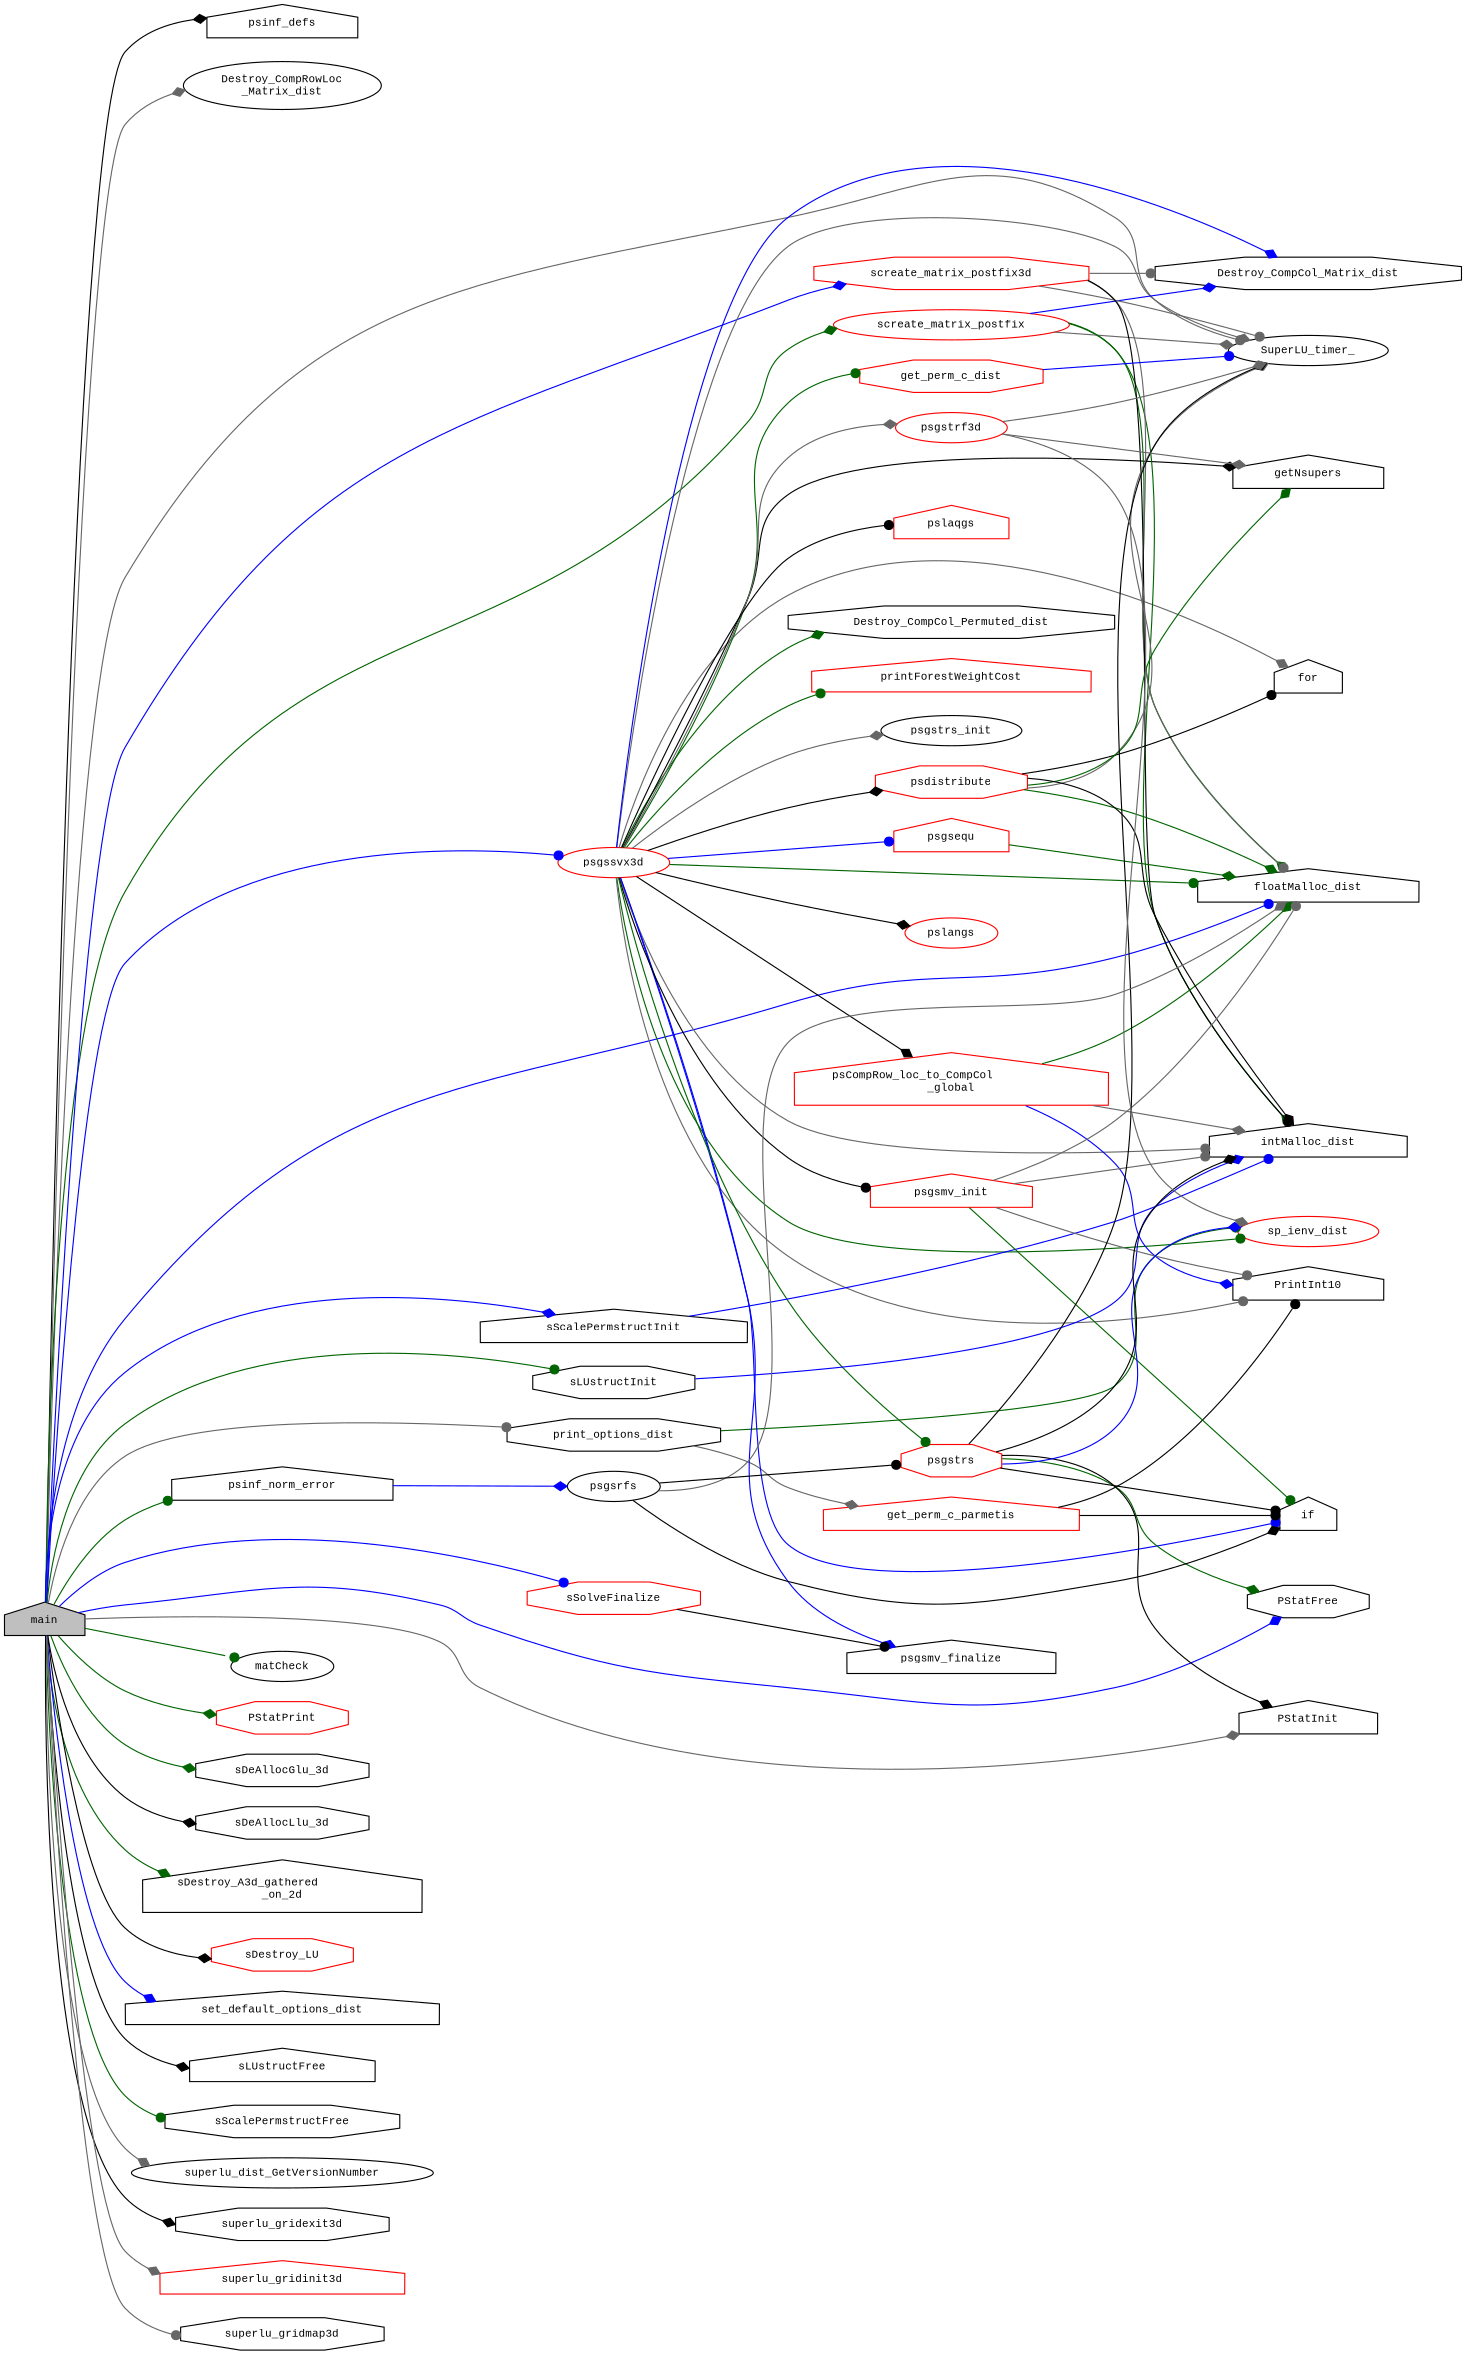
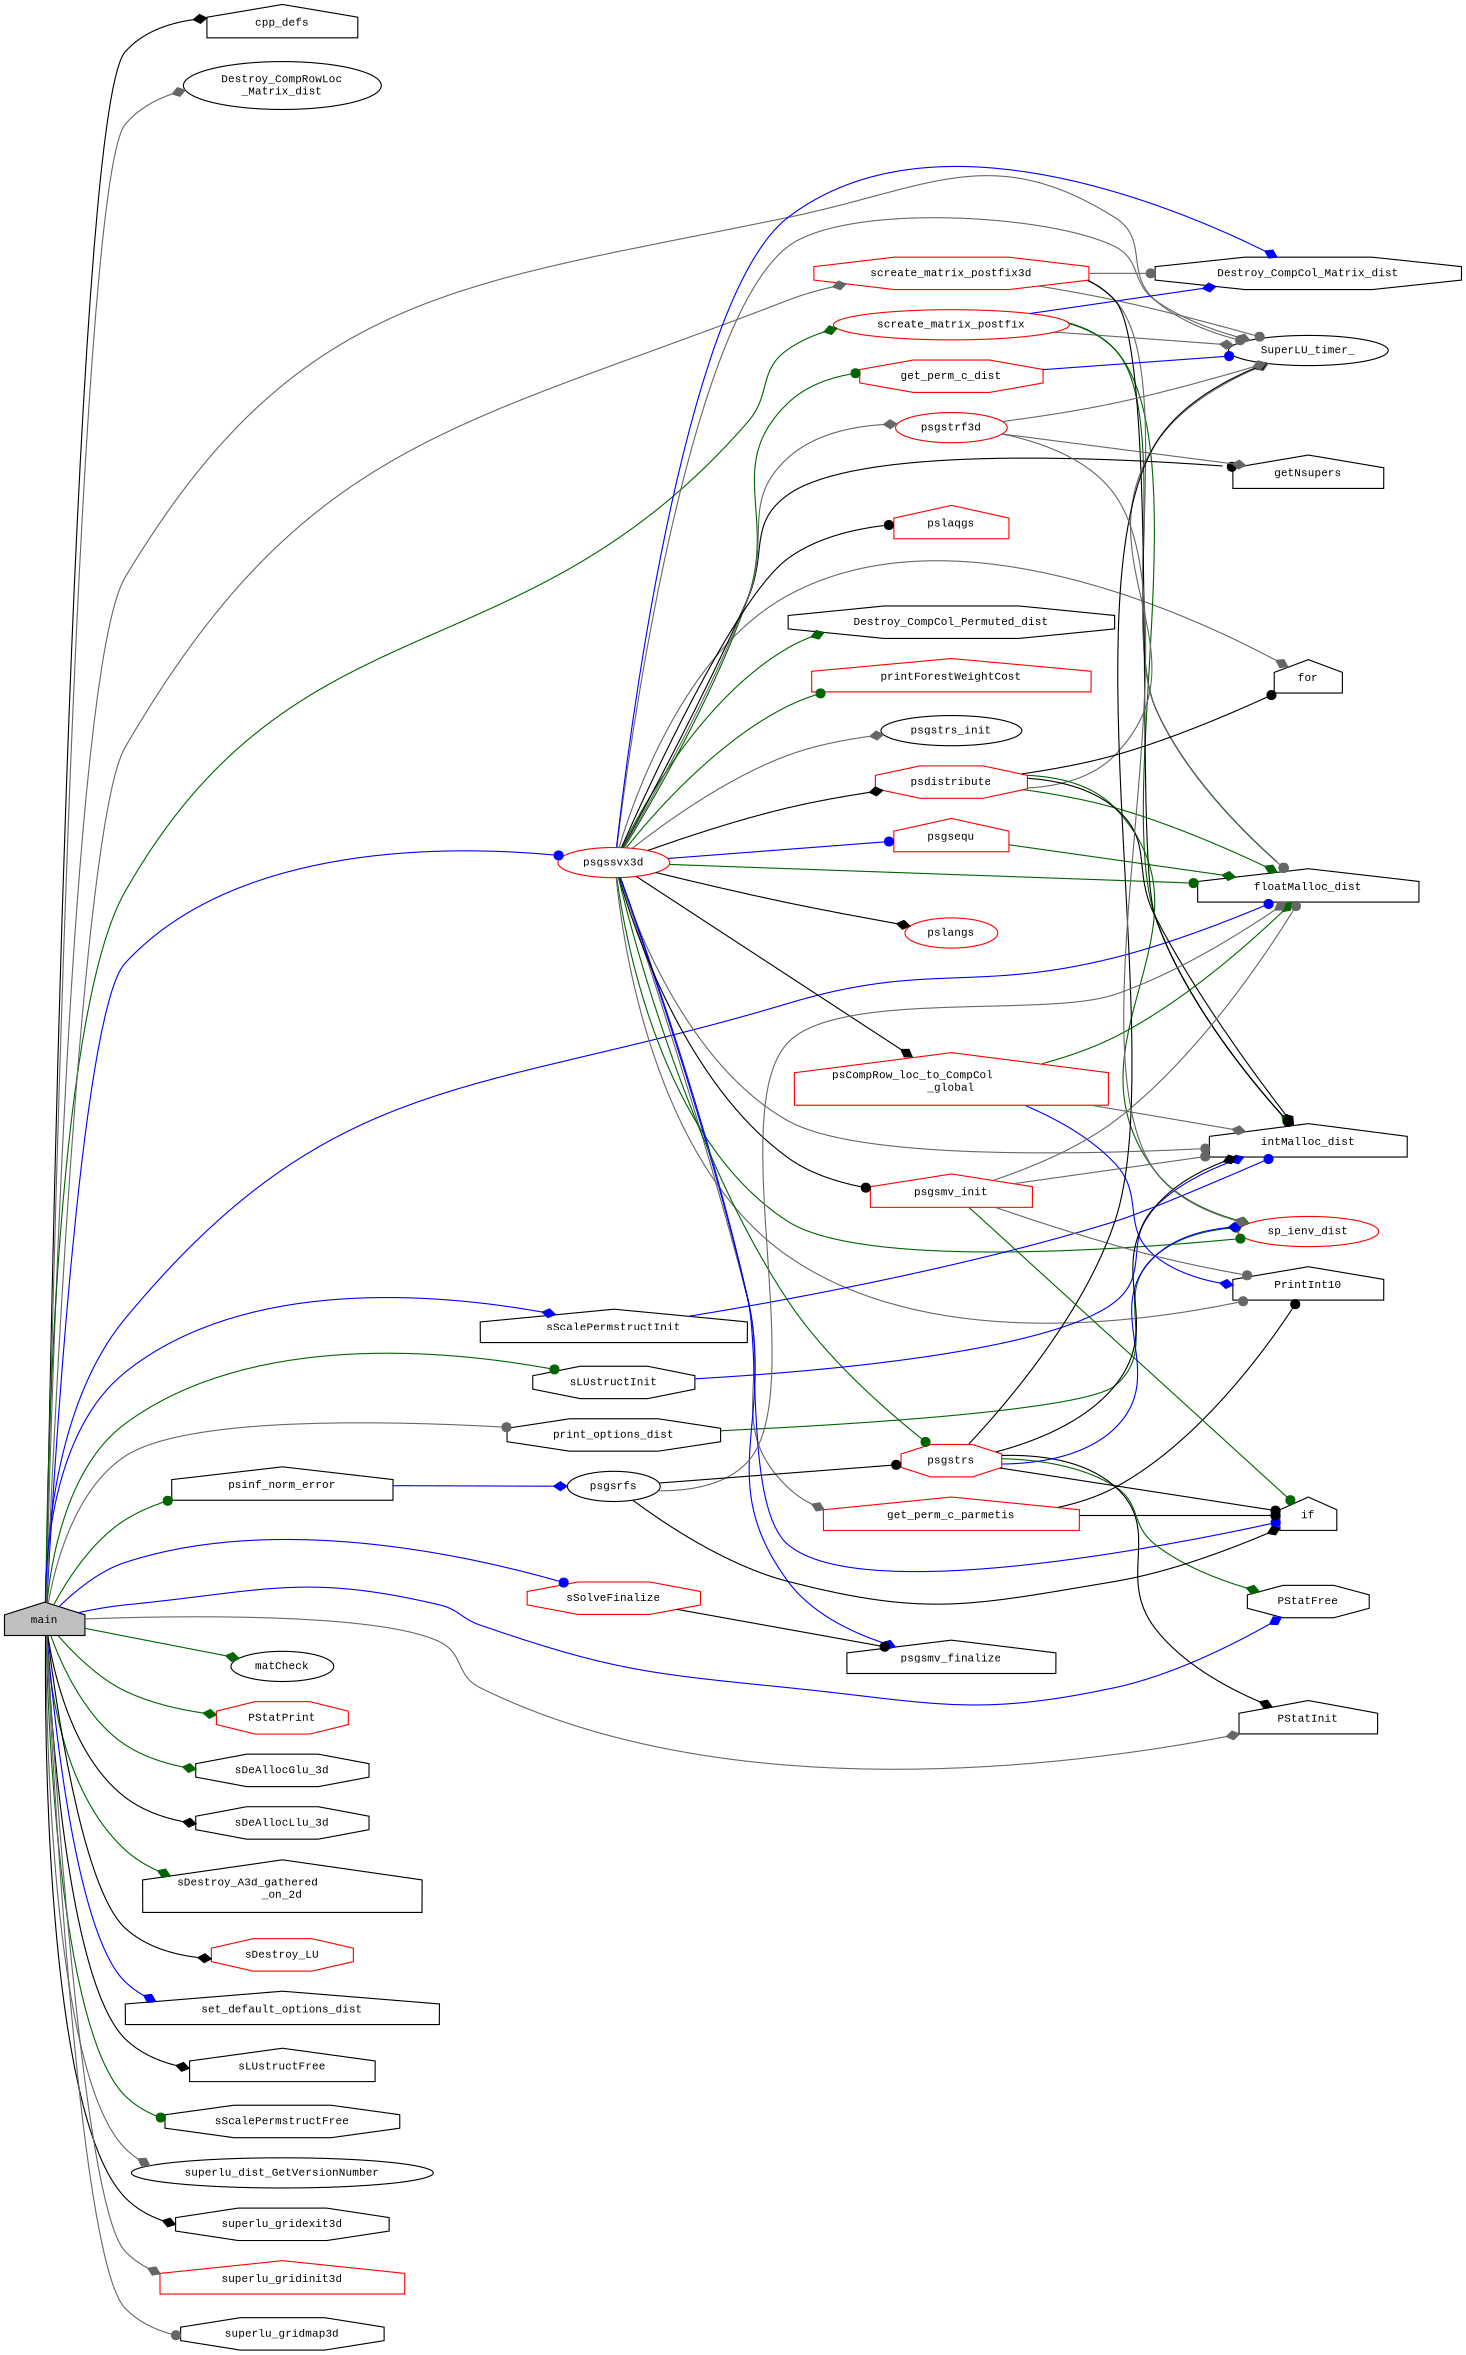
(282, 23) -> (282, 23)
(809, 485) -> (809, 485)
(1143, 599) -> (1143, 599)
(1163, 638) -> (1143, 974)
(128, 743) -> (128, 743)
(779, 1483) -> (720, 1197)
(155, 1642) -> (155, 1642)
